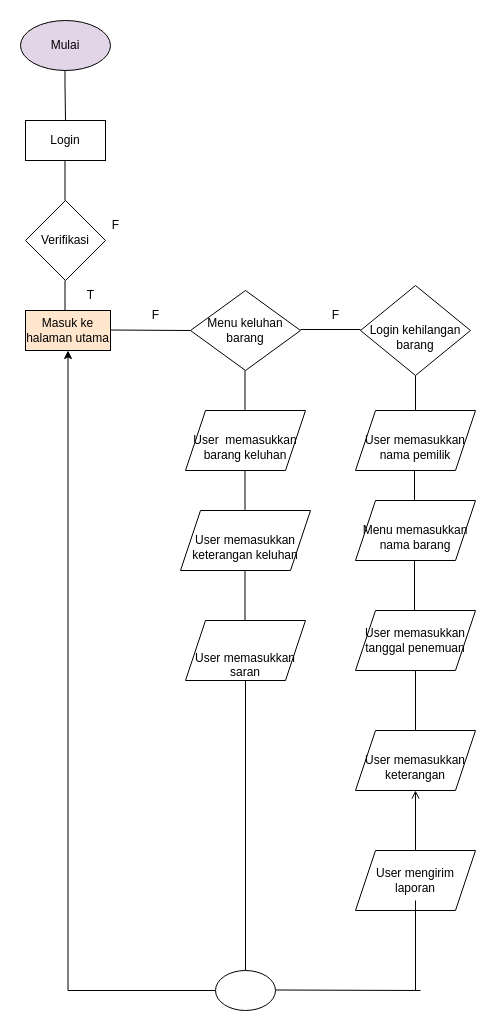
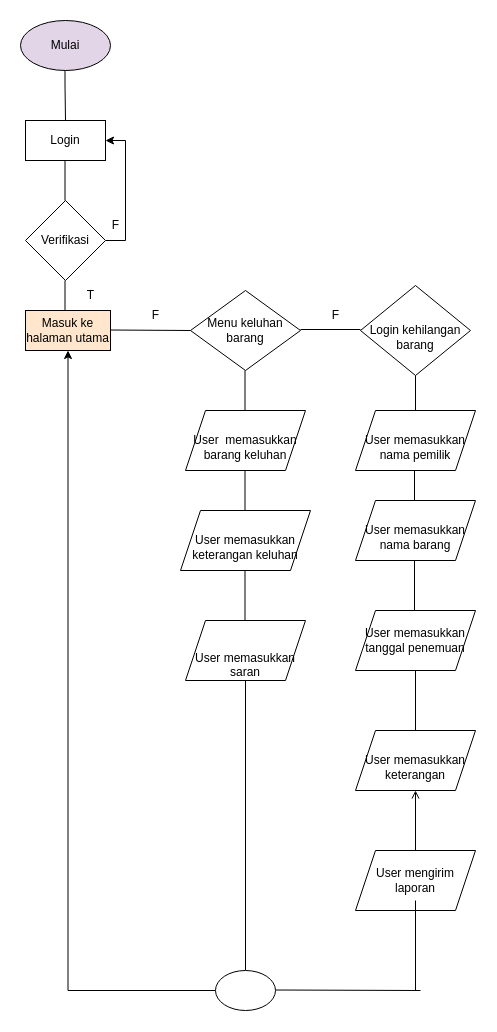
none -> (126, 195)
(416, 531) -> (416, 531)
